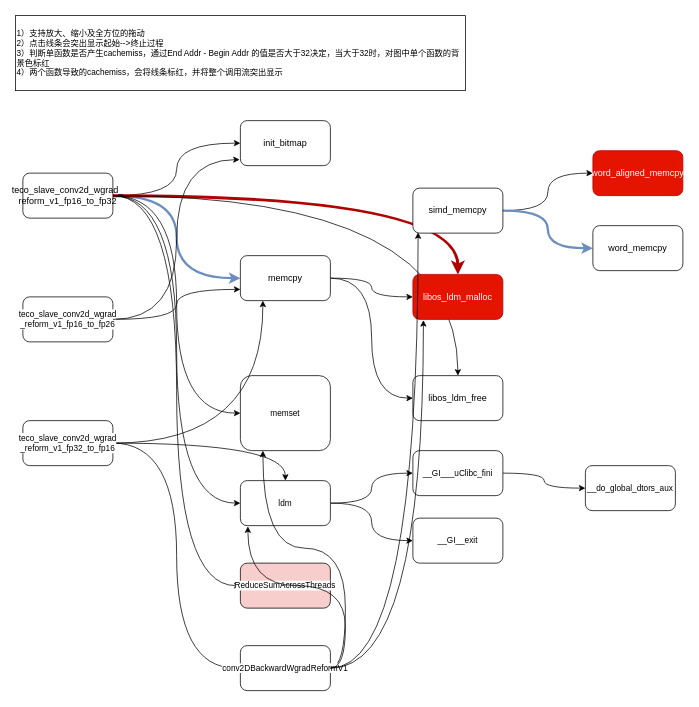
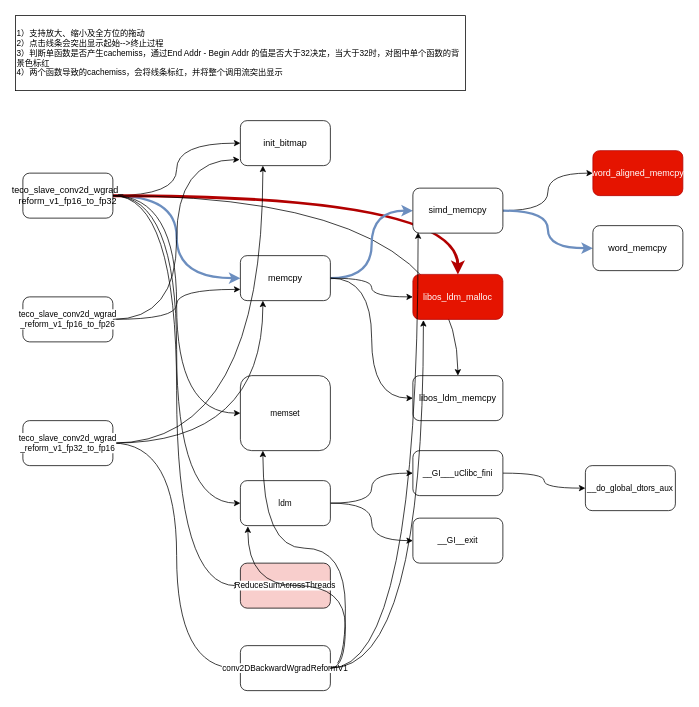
none -> (372, 242)
(458, 398) -> (458, 398)
(210, 447) -> (243, 330)
